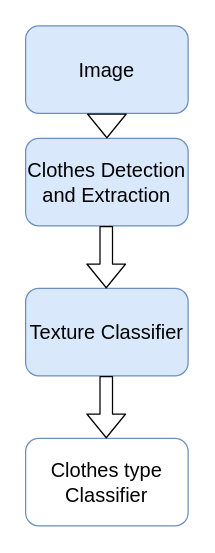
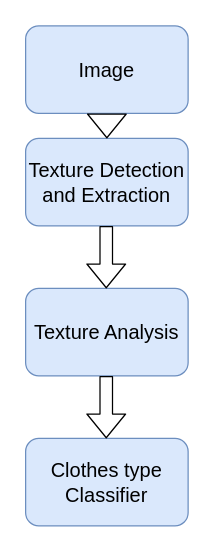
(107, 182) -> (107, 182)
(107, 332) -> (107, 332)
(107, 482) -> (107, 482)
